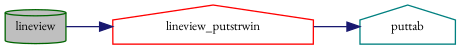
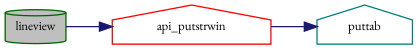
(213, 27) -> (192, 27)
